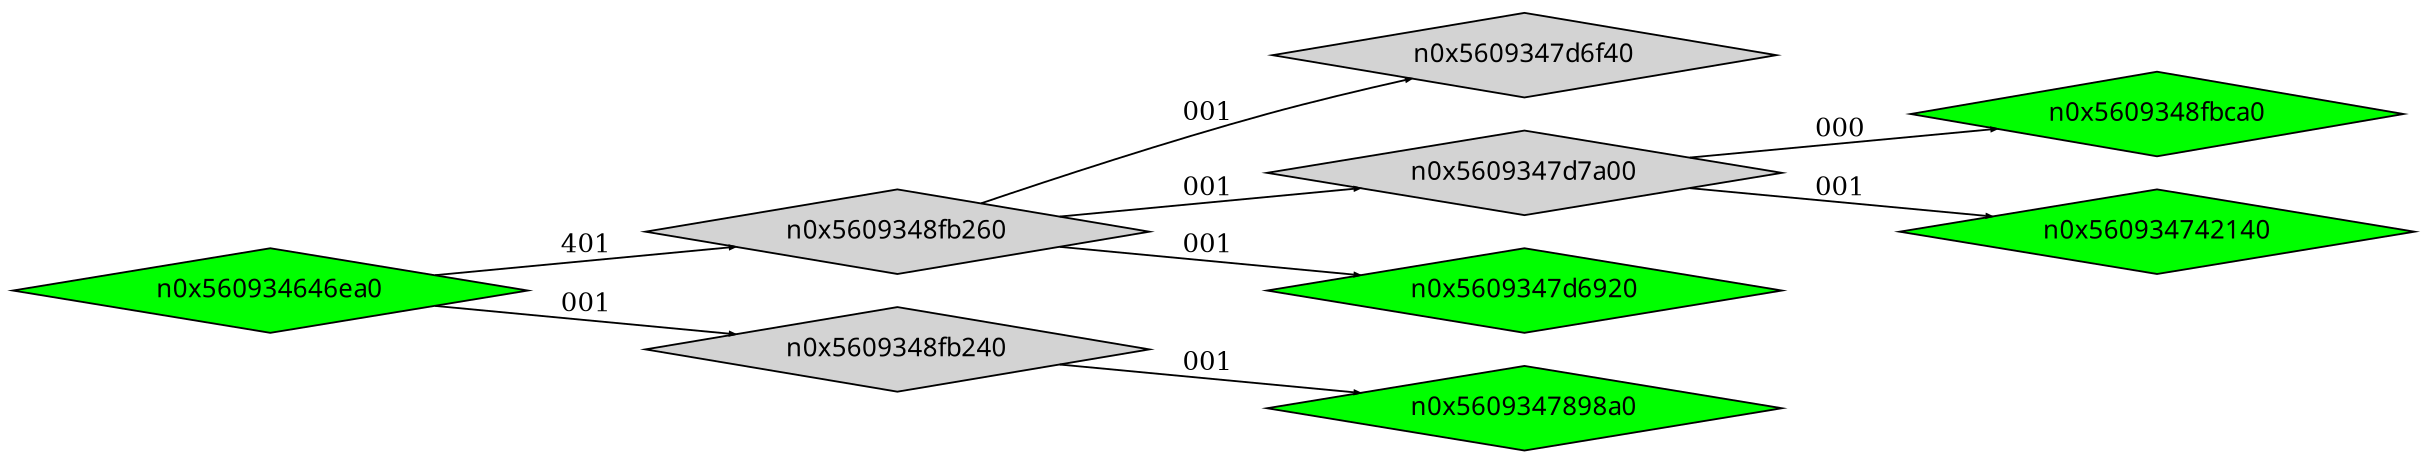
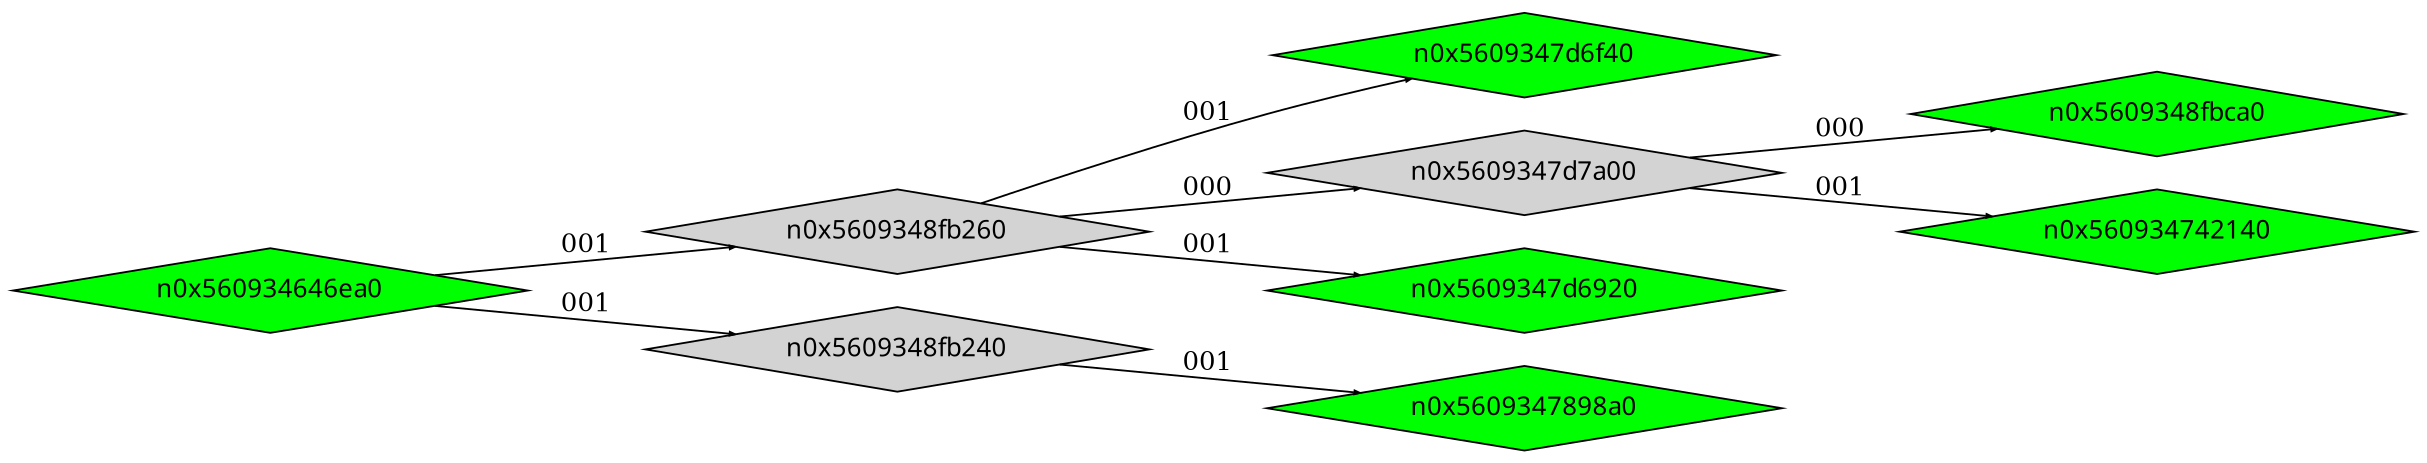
(1524, 55) -> (1524, 55)
(1208, 188) -> (1208, 188)
(587, 245) -> (587, 245)
